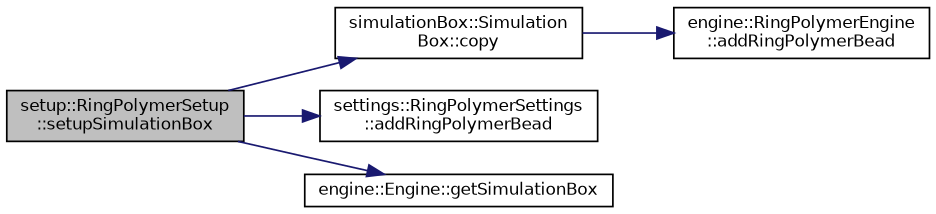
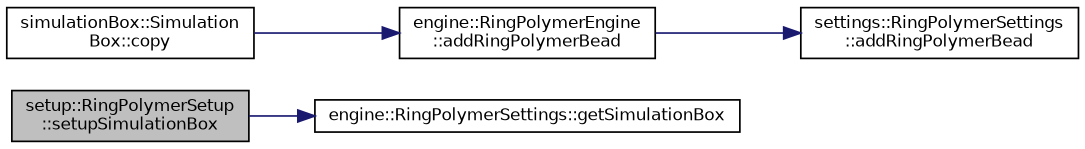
(284, 77) -> none
(273, 116) -> (720, 33)
(459, 190) -> (527, 116)
